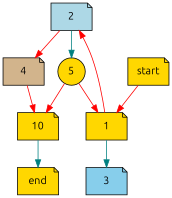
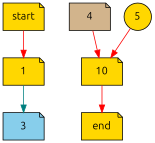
(72, 17) -> none
(86, 95) -> none
(38, 150) -> (102, 95)
